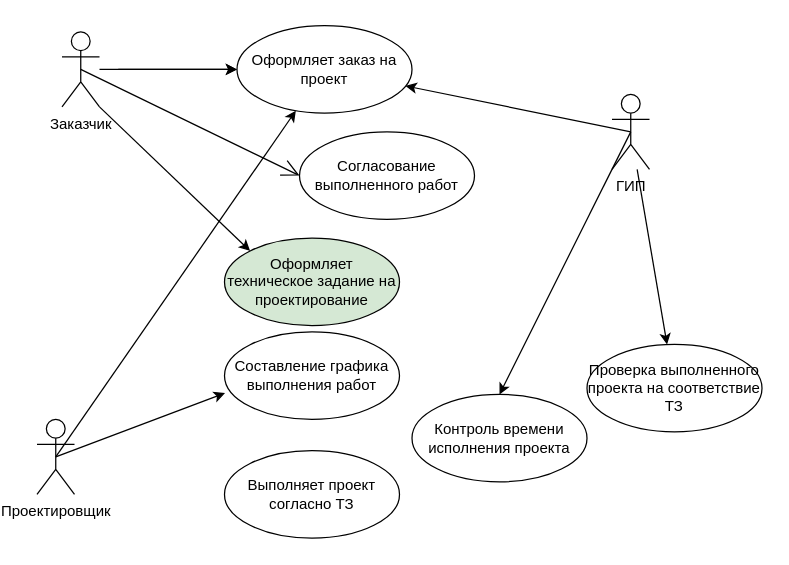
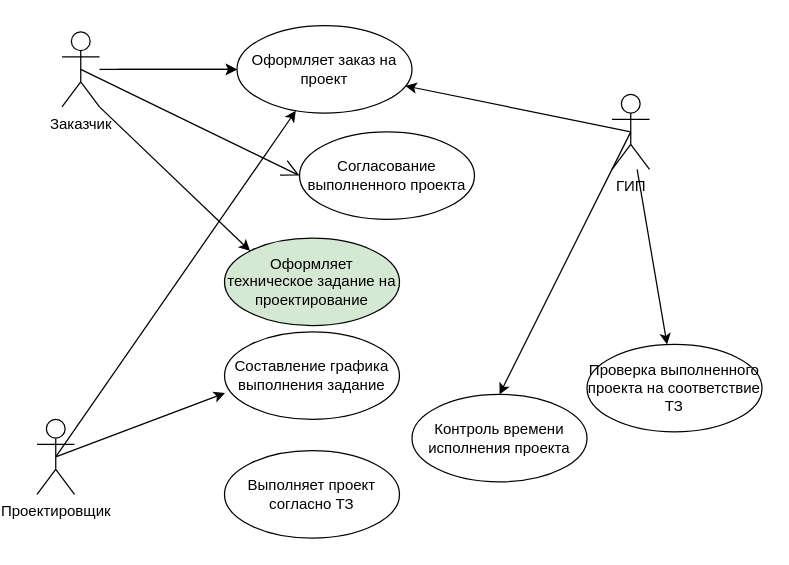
(387, 176) -> (387, 176)
(312, 376) -> (312, 376)
